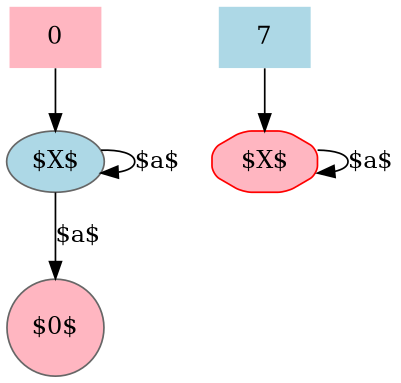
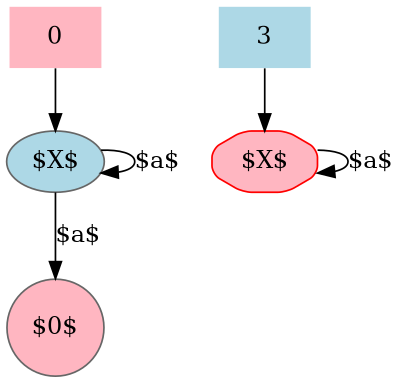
(265, 37) -> (265, 37)
